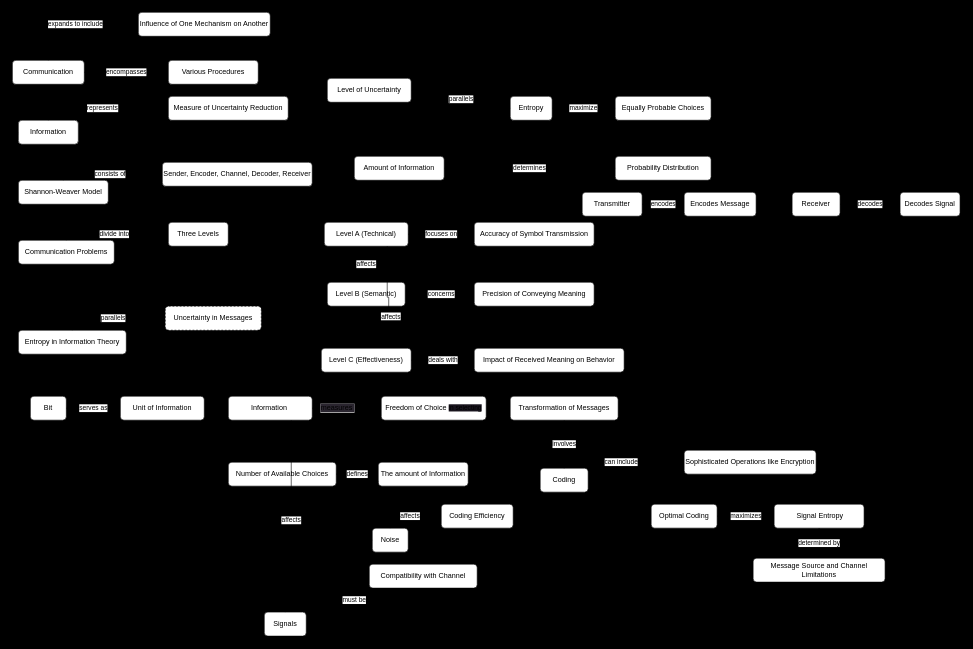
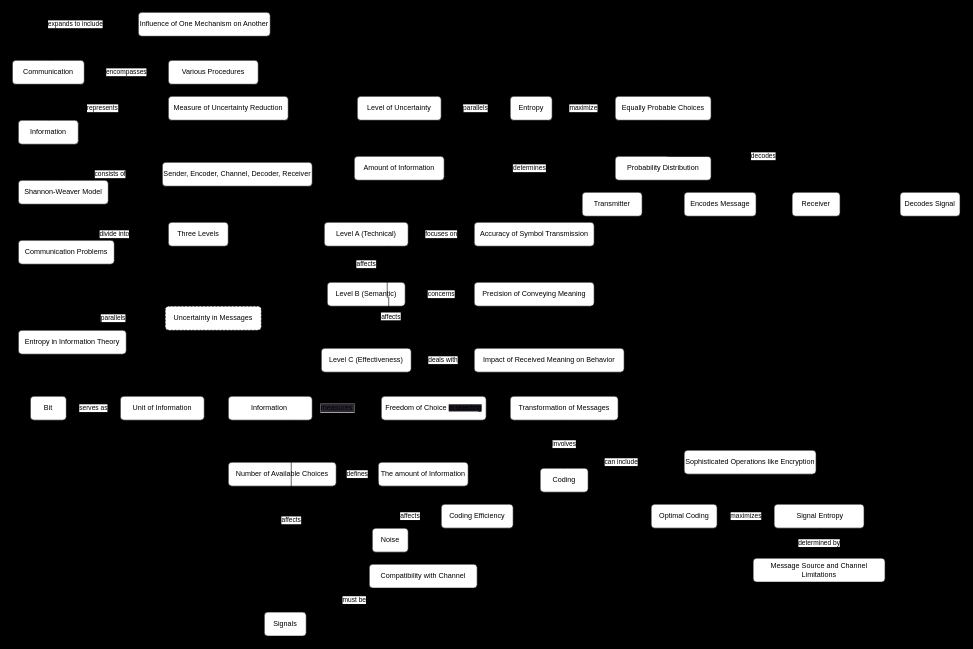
(369, 90) -> (399, 108)
(662, 204) -> none
(869, 204) -> (763, 156)
